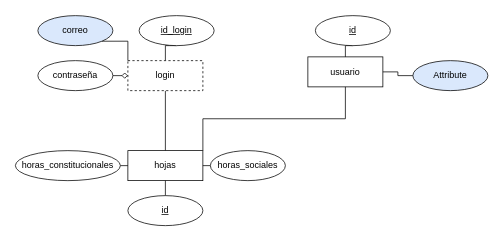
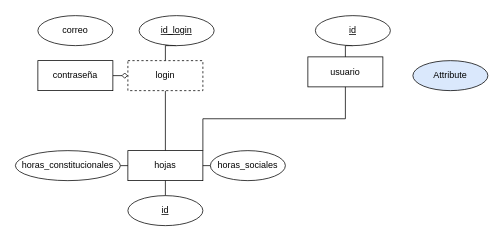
(75, 30) -> (75, 30)
(125, 41) -> none
(398, 74) -> none
(75, 75) -> (75, 75)
